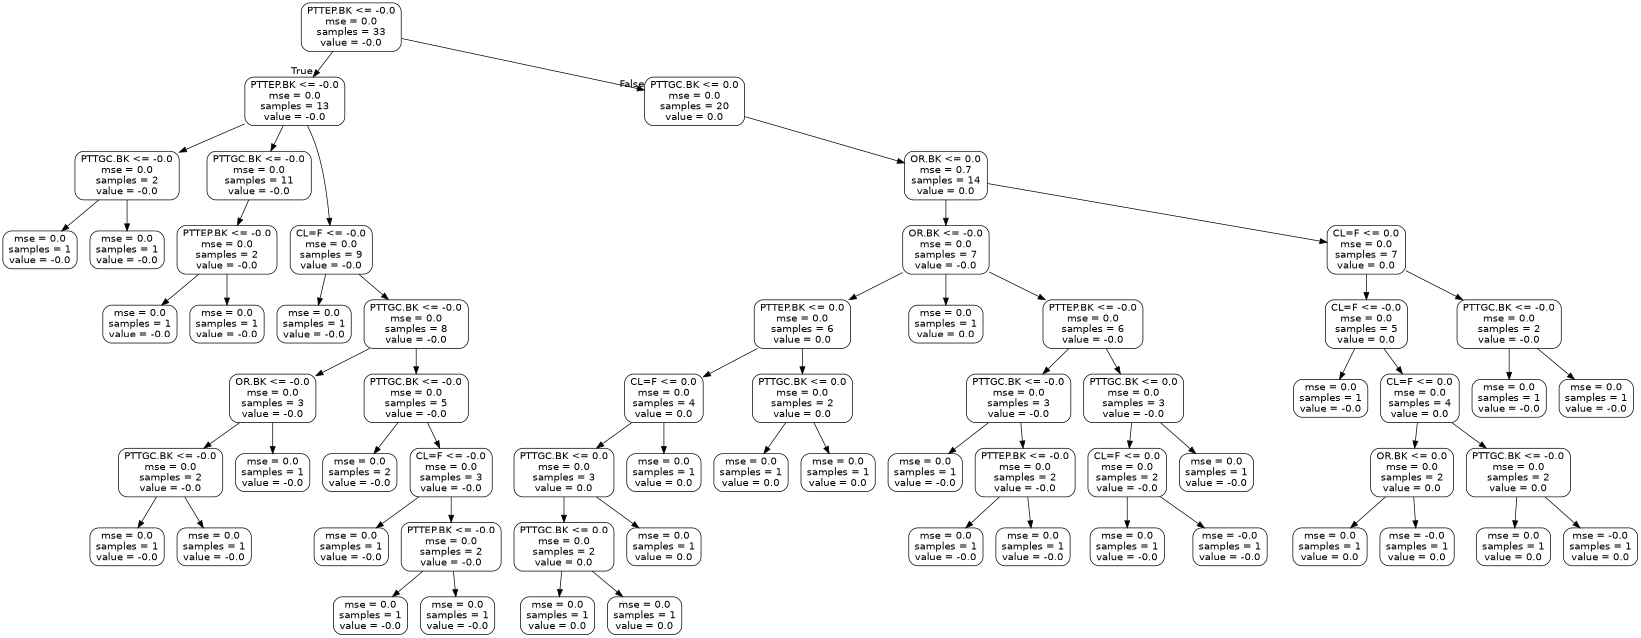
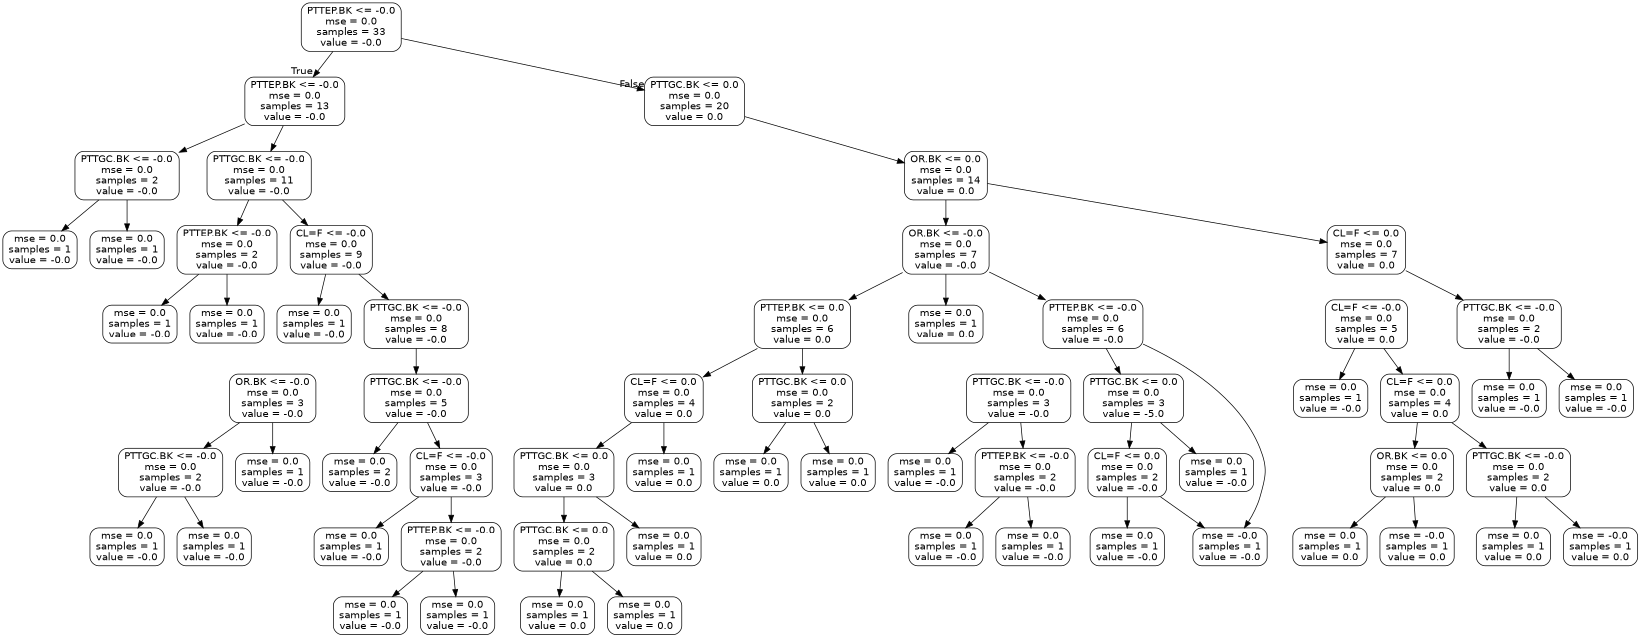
(323, 171) -> (293, 210)
(946, 176) -> (946, 176)
(1366, 283) -> none
(1058, 359) -> (1239, 413)
(346, 360) -> none
(1134, 398) -> (1134, 398)
